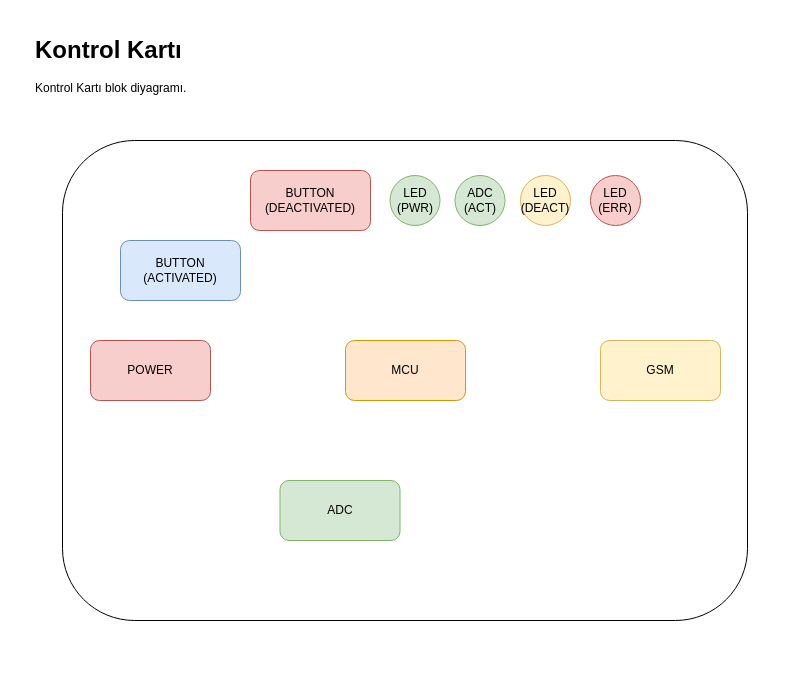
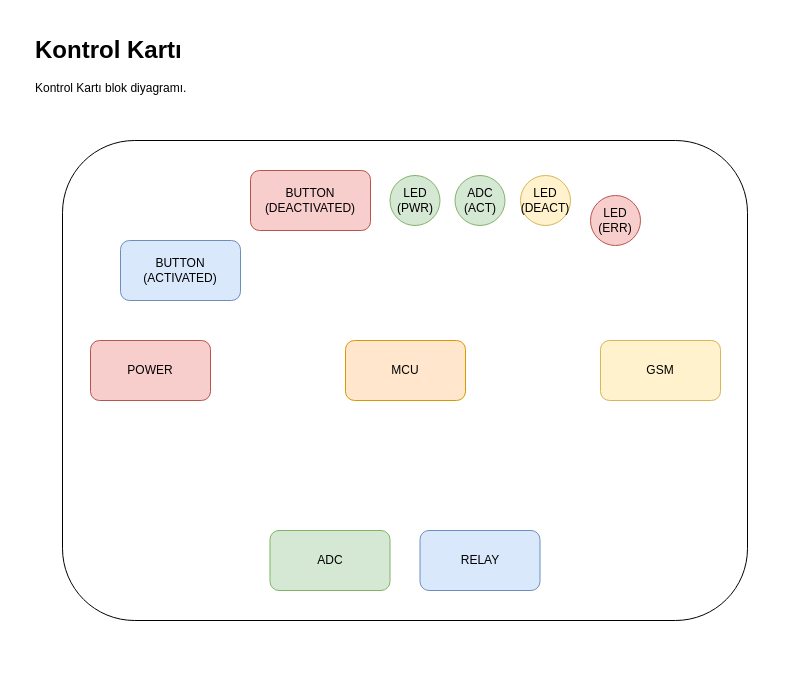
(616, 201) -> (616, 221)
(340, 511) -> (330, 561)
none -> (480, 561)
